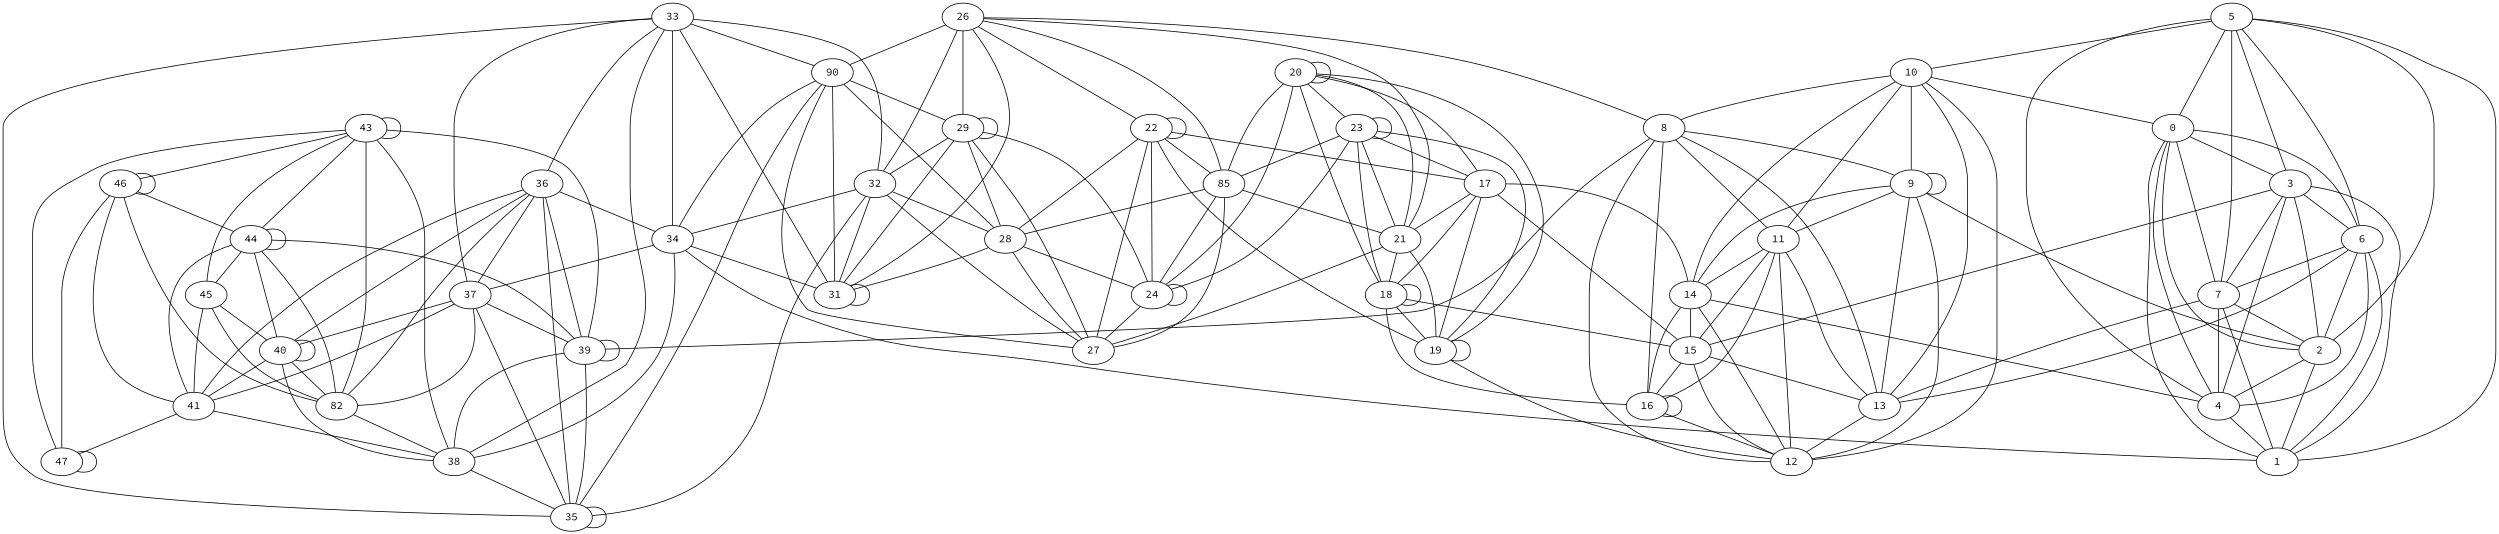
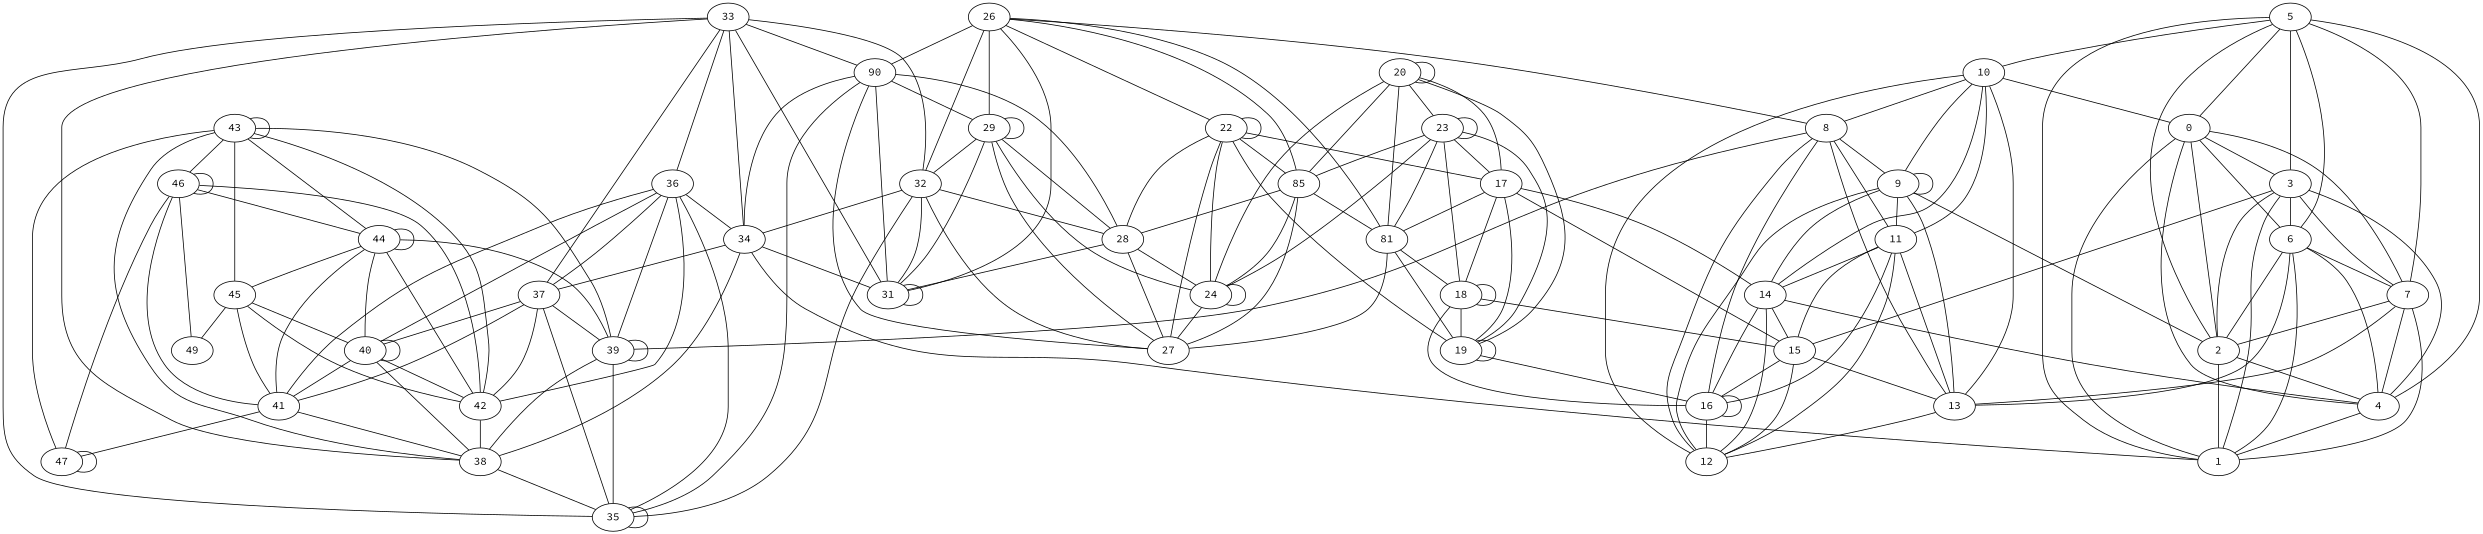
(1335, 186) -> none
(1400, 239) -> (1387, 239)
none -> (192, 351)
(337, 406) -> (480, 406)
(1613, 430) -> (1584, 378)
